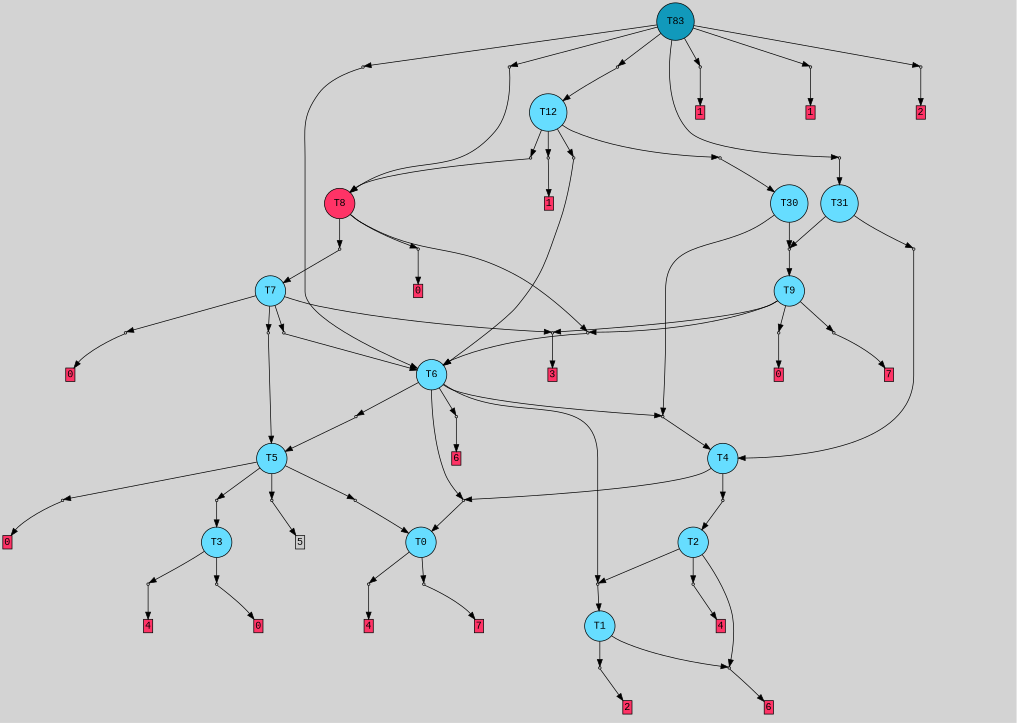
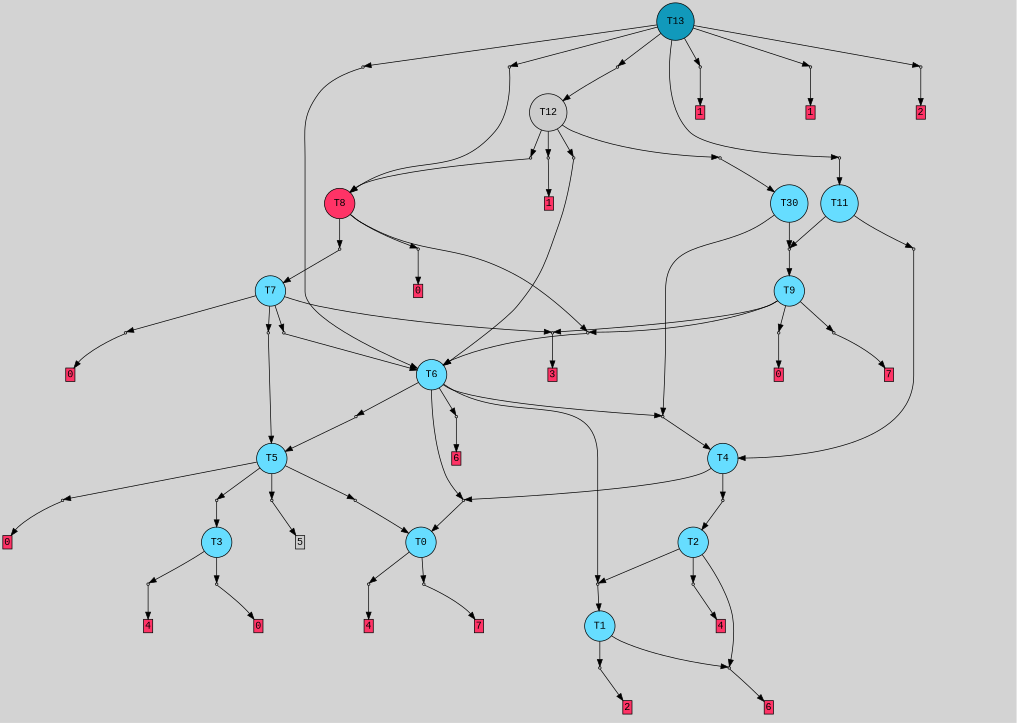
(675, 22) -> (675, 22)
(548, 112) -> (548, 112)
(839, 204) -> (839, 204)
